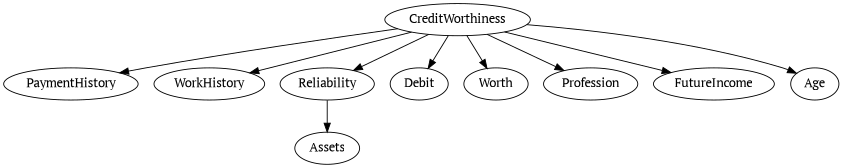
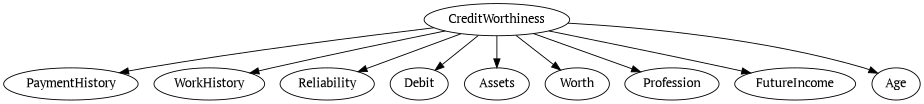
(327, 112) -> (497, 47)
